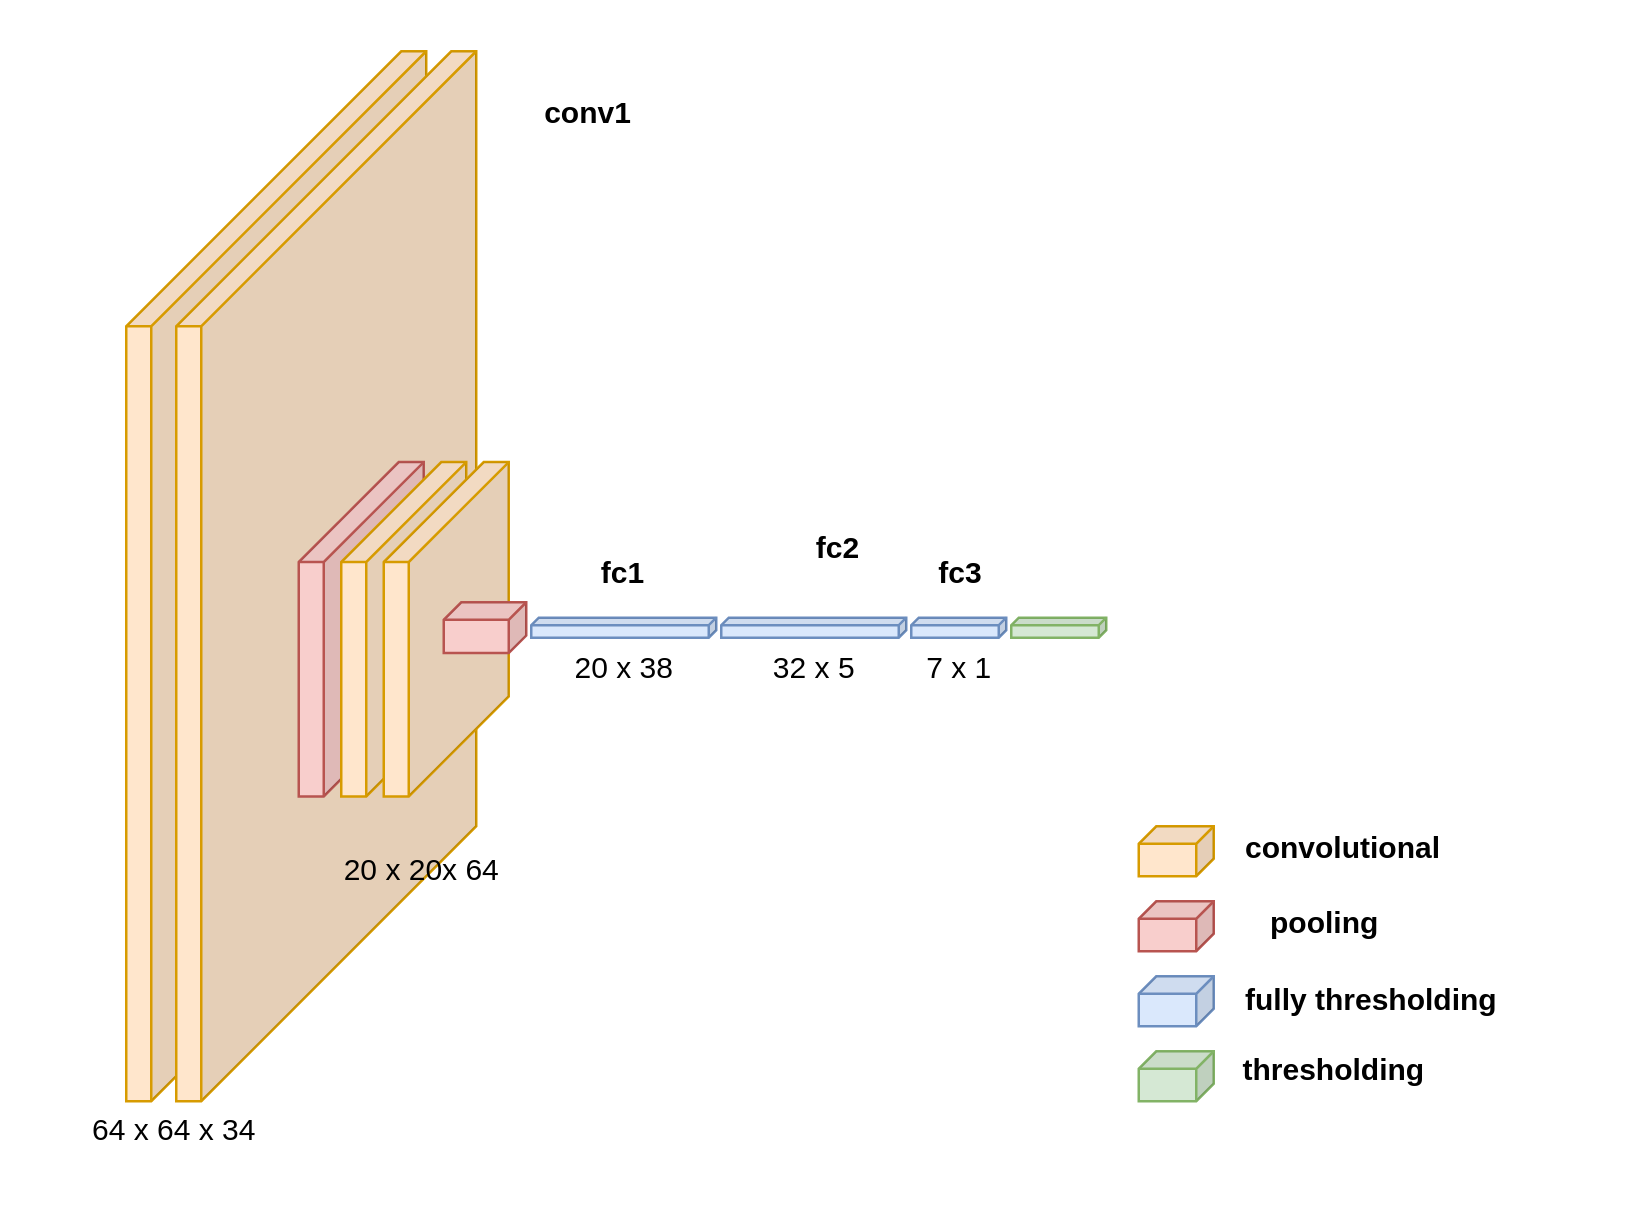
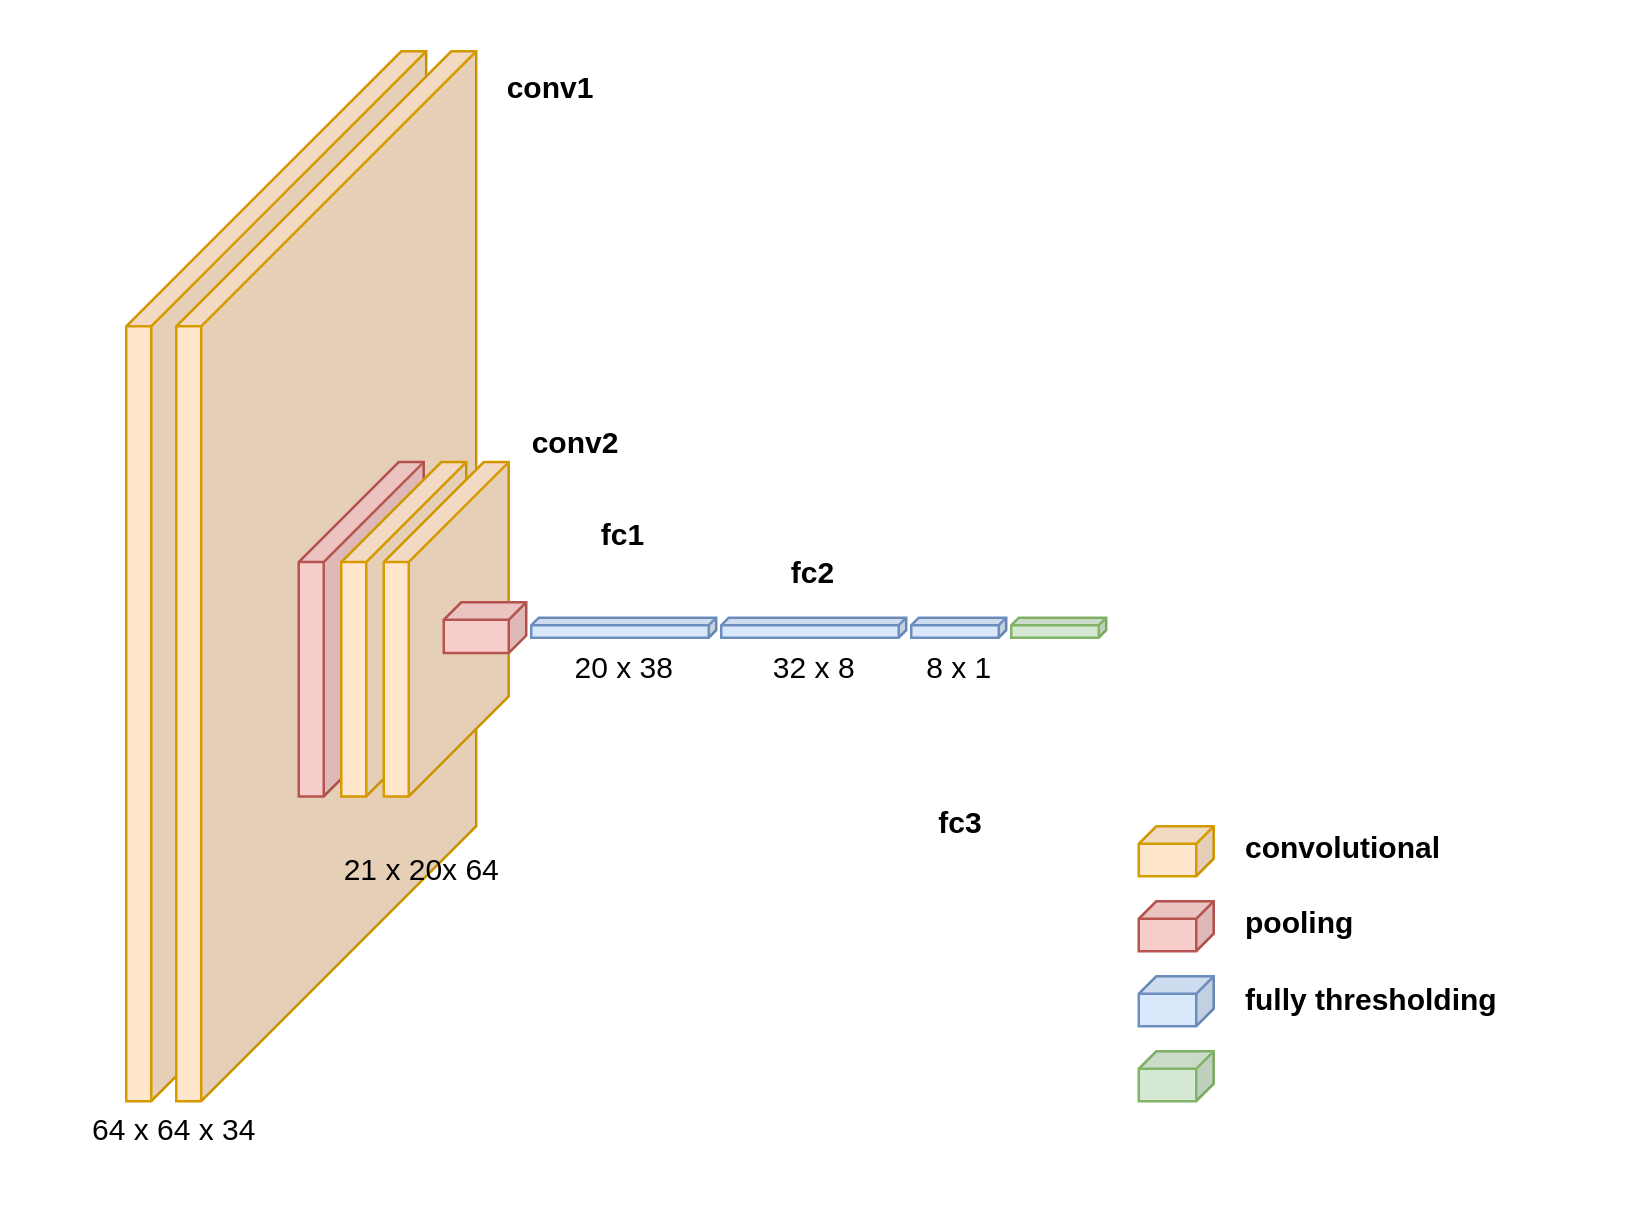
(588, 114) -> (550, 89)
none -> (576, 444)
(839, 549) -> (814, 574)
(624, 574) -> (624, 536)
(961, 574) -> (961, 824)
(815, 669) -> (815, 669)
(960, 669) -> (960, 669)
(423, 871) -> (423, 871)
(1439, 924) -> (1414, 924)
(1411, 1071) -> none
